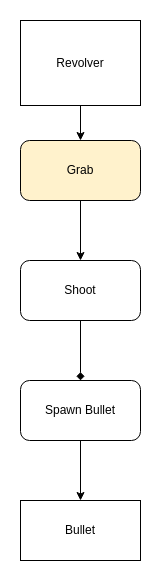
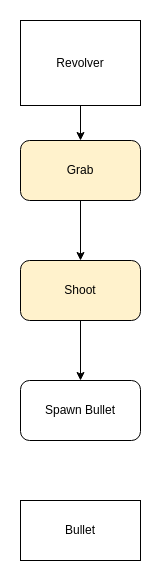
(81, 291) -> (81, 291)
(81, 372) -> (81, 372)
(81, 467) -> none
